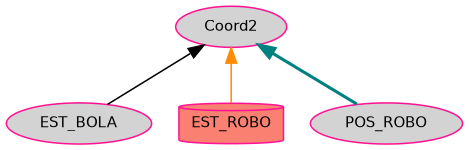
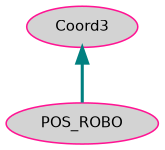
(231, 27) -> (82, 27)
(79, 123) -> none
(231, 123) -> none
